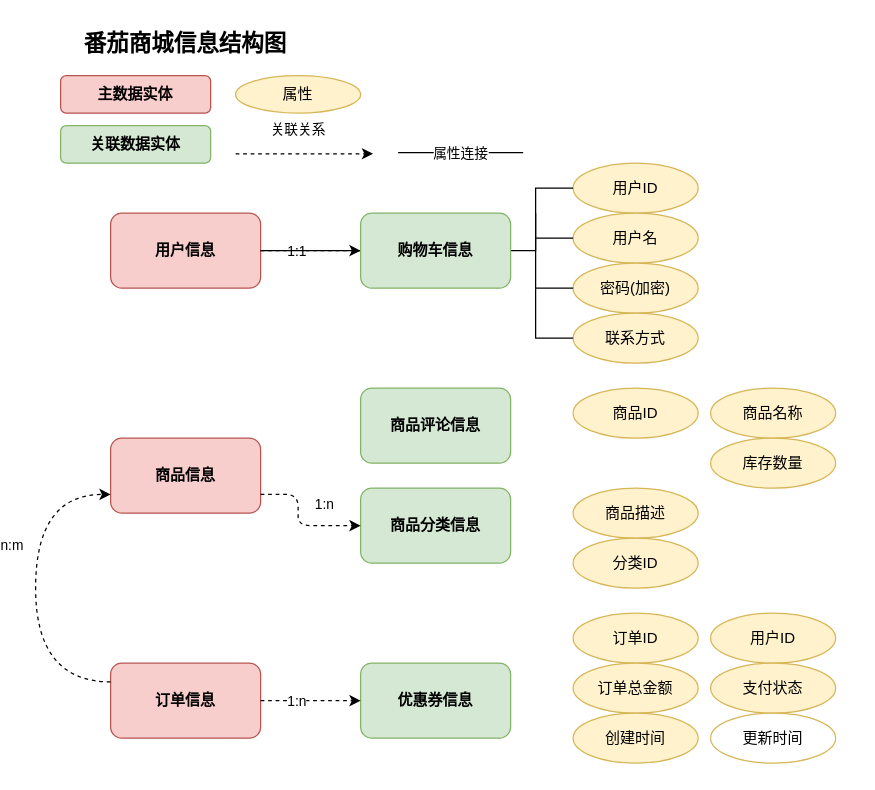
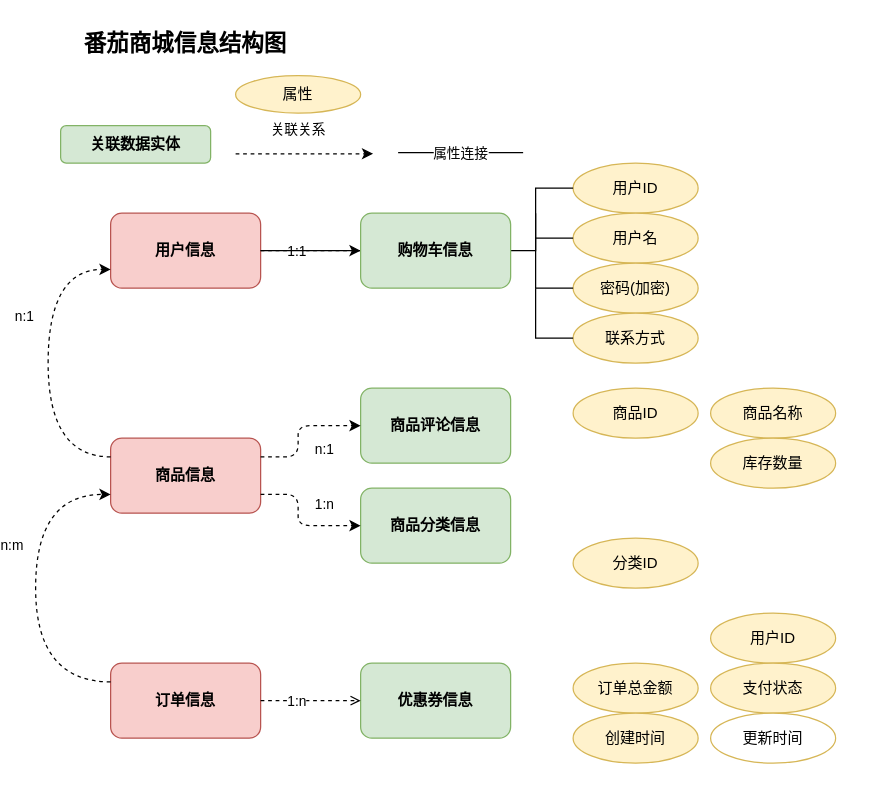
(136, 94) -> none
none -> (48, 365)
none -> (299, 430)
(636, 513) -> none
(636, 638) -> none
(351, 701) -> (353, 701)
